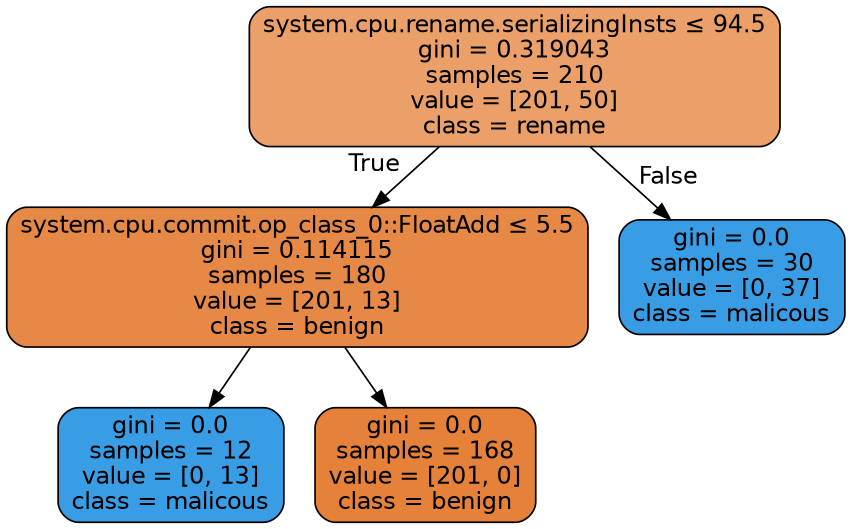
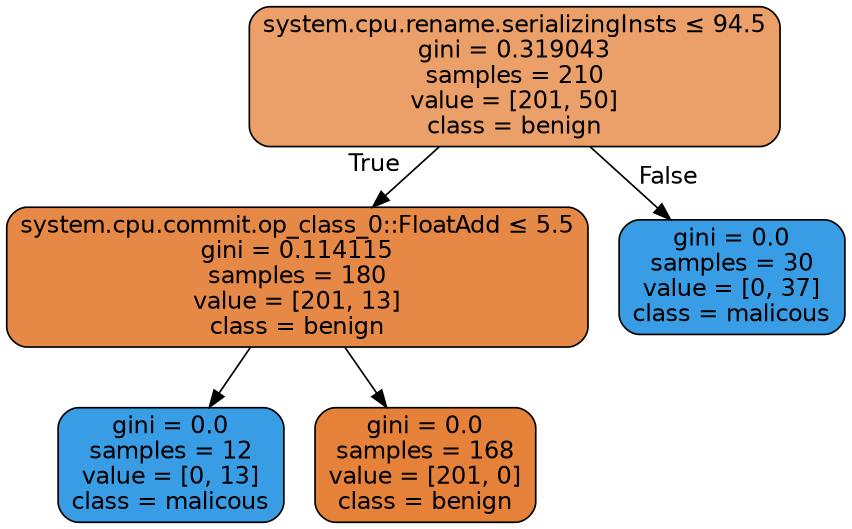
(515, 126) -> (515, 126)
